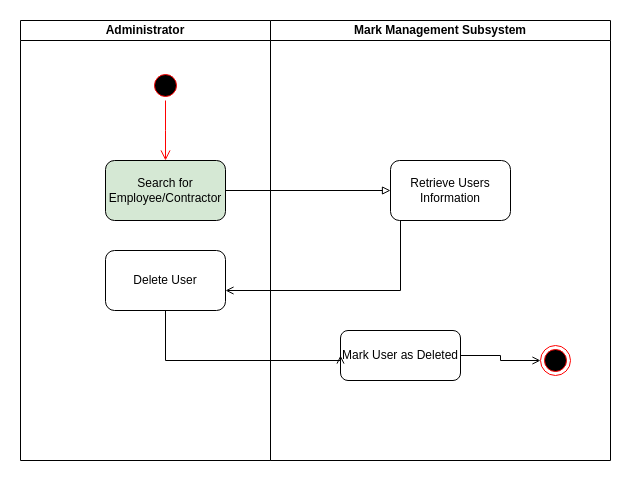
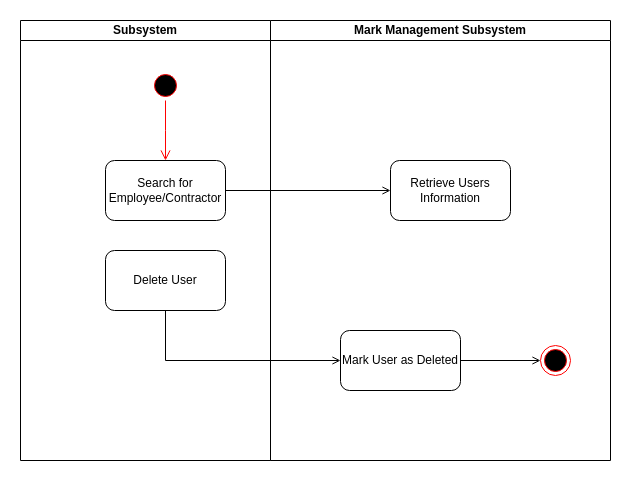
(146, 31) -> (146, 31)
(166, 191) -> (166, 191)
(381, 191) -> (384, 191)
(349, 291) -> none
(401, 356) -> (401, 361)
